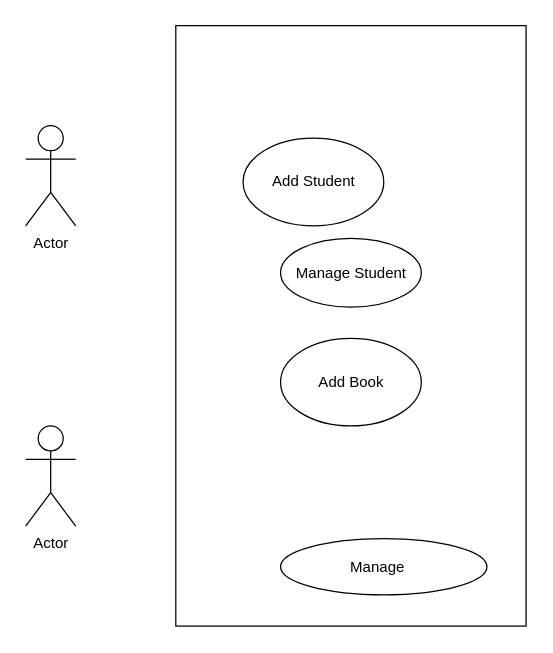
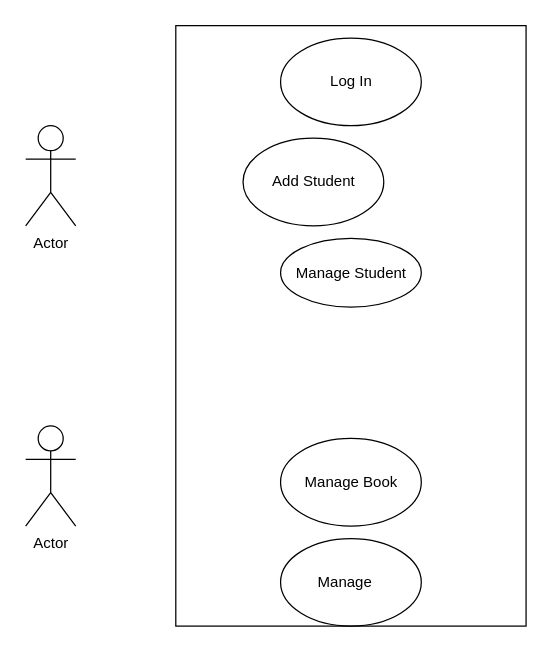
none -> (351, 82)
(351, 382) -> none
none -> (351, 482)
(383, 566) -> (351, 582)
